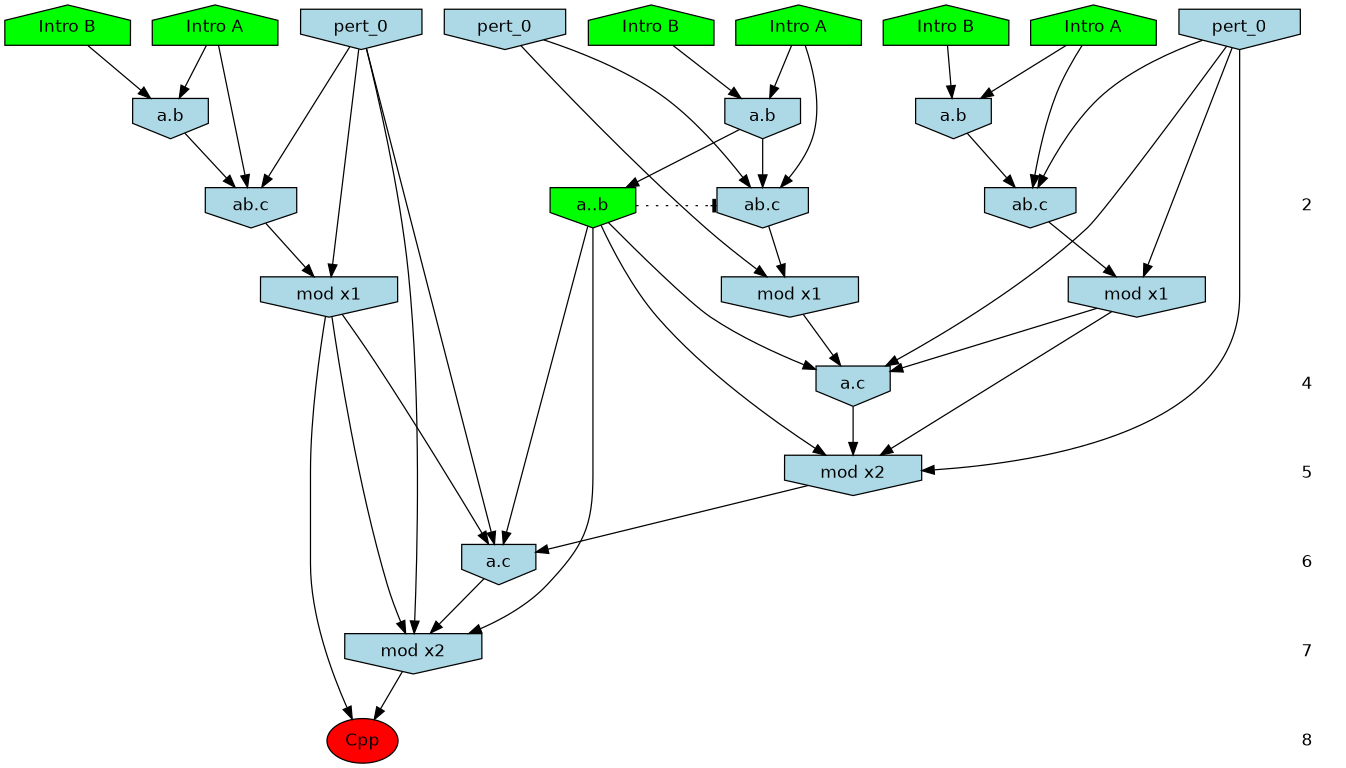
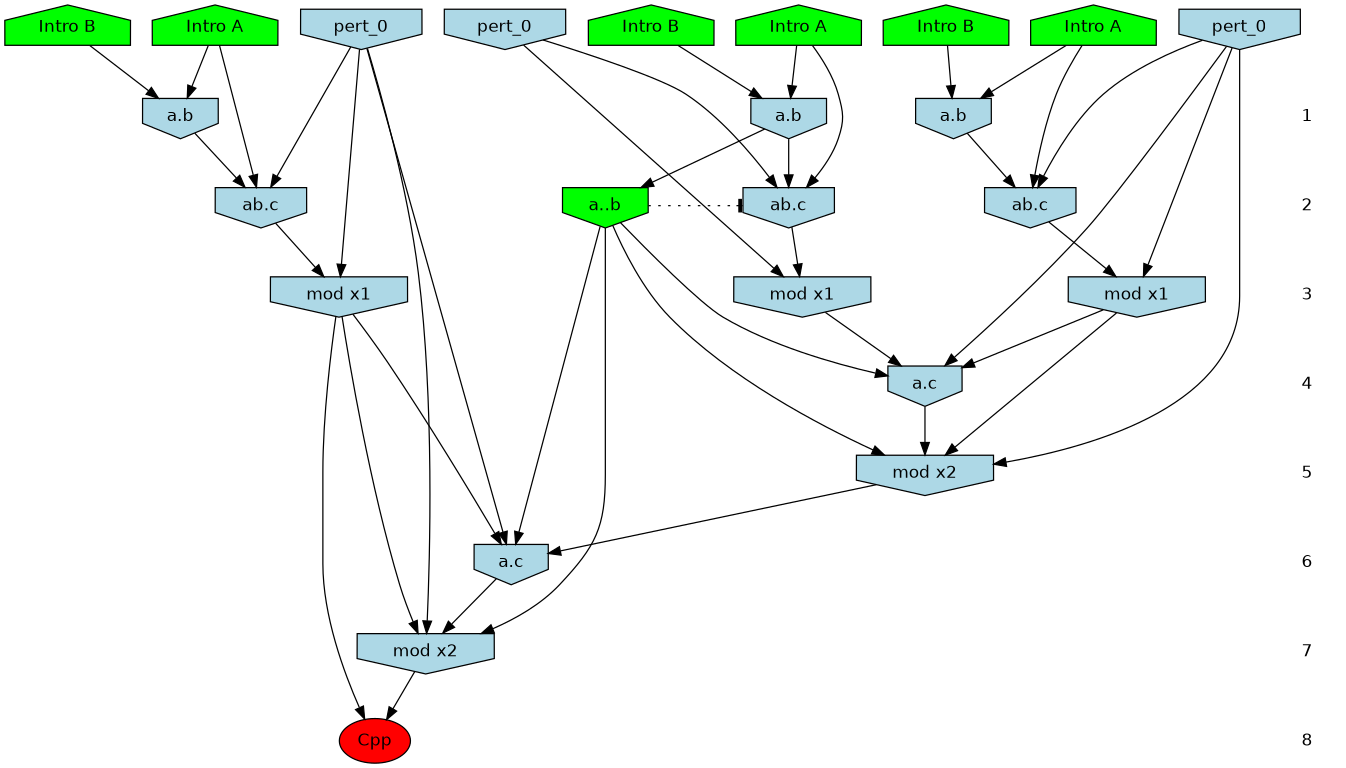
none -> (1308, 116)
none -> (1308, 295)
